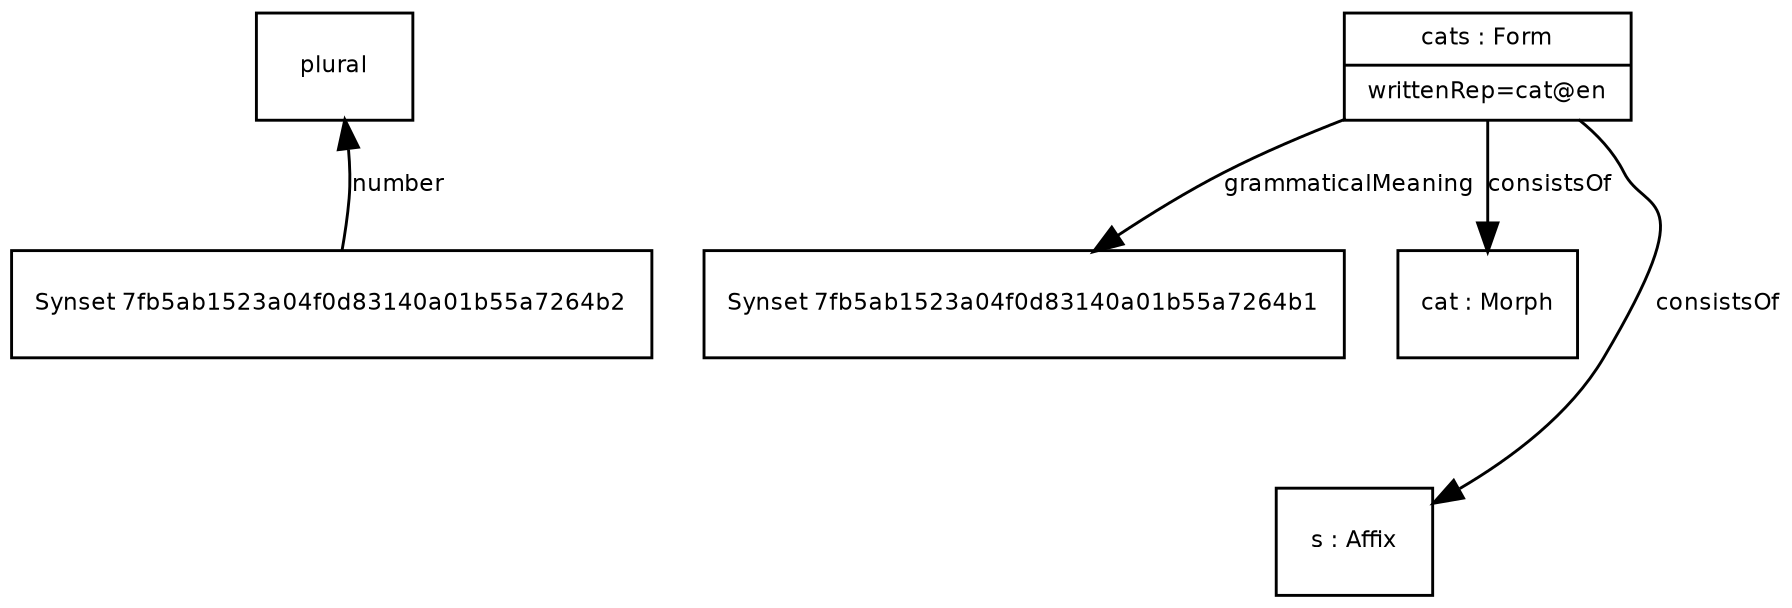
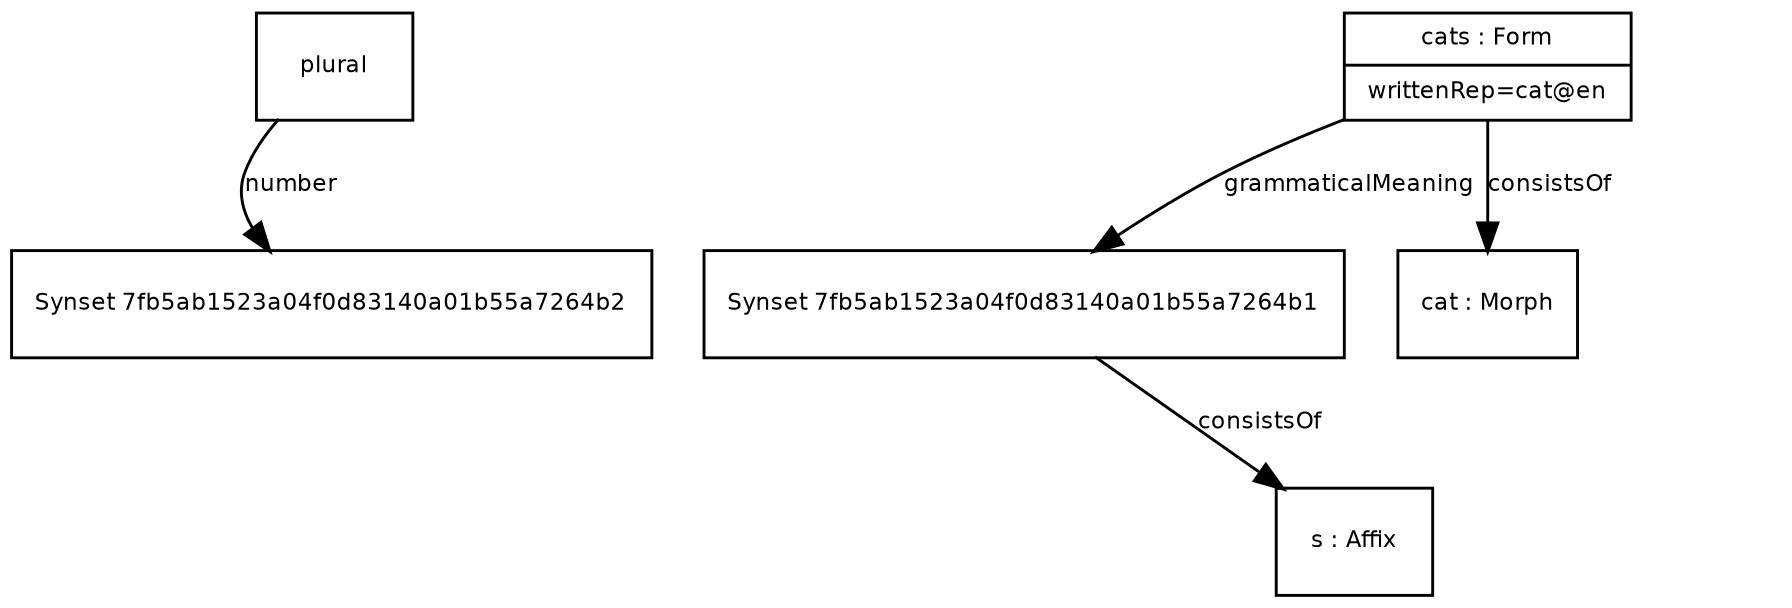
(349, 201) -> (246, 170)
(1624, 321) -> (1177, 414)
